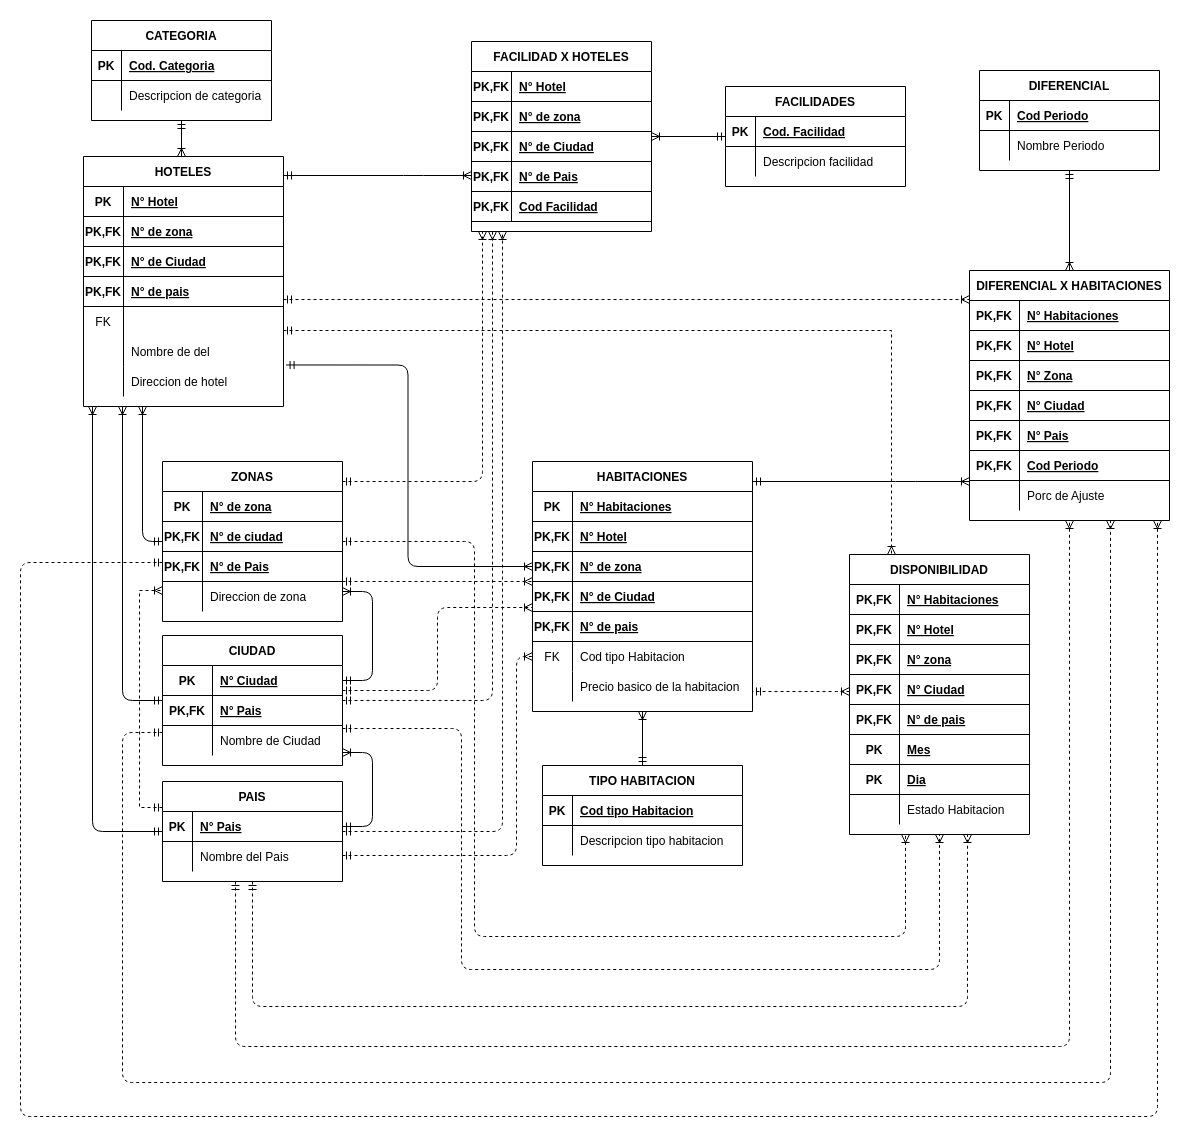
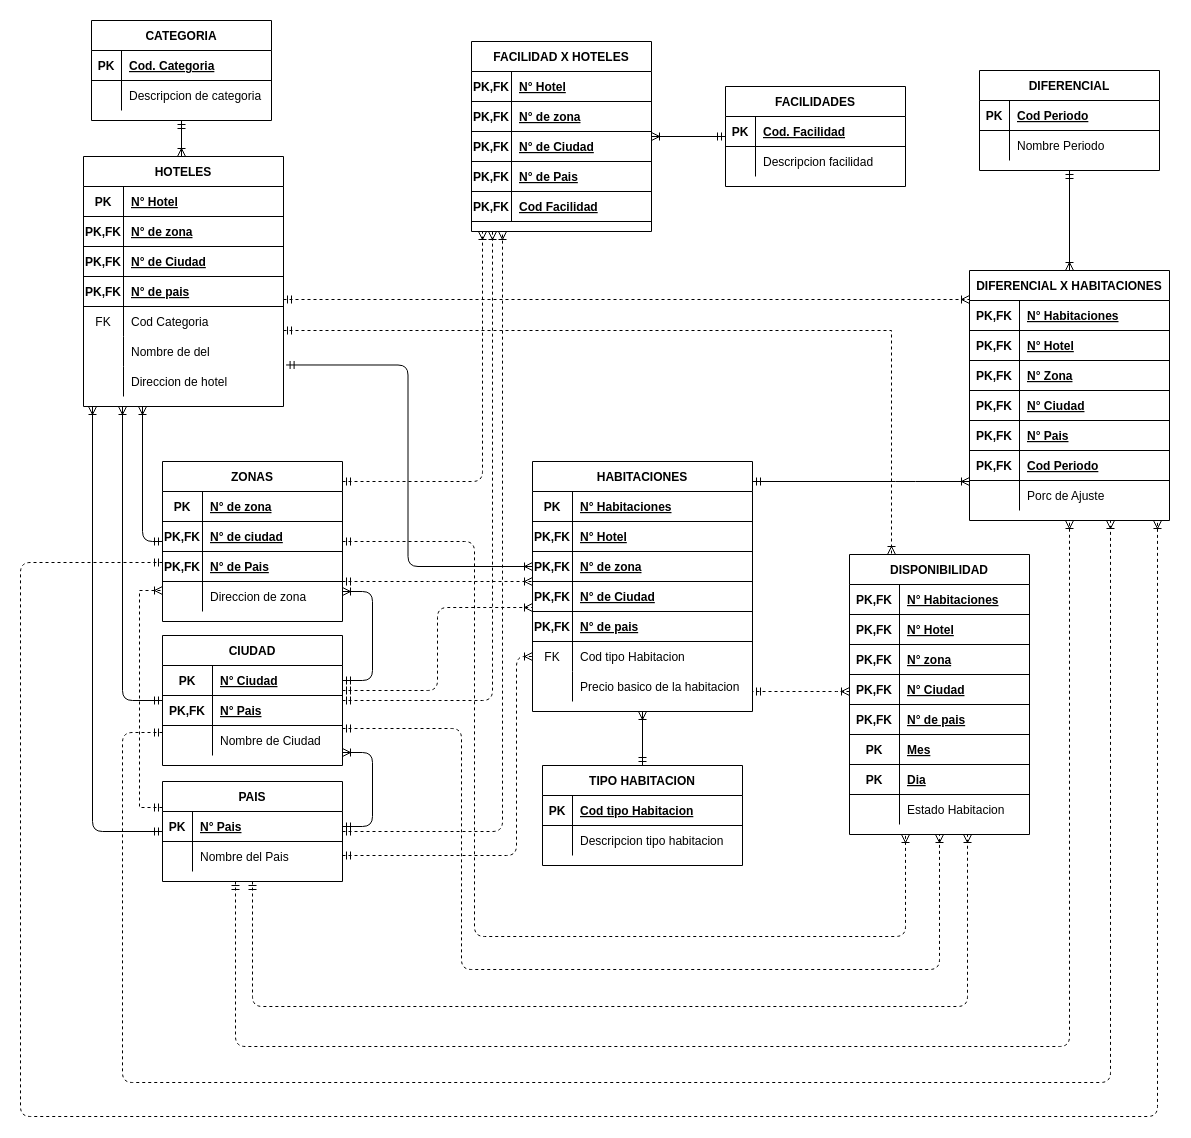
(376, 176) -> none
none -> (204, 322)
